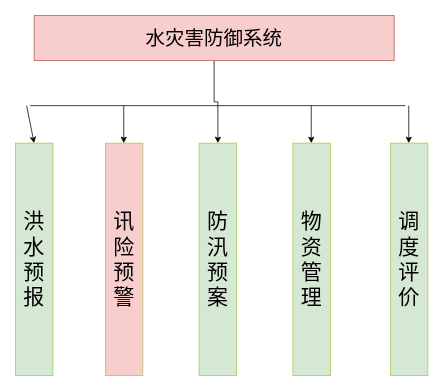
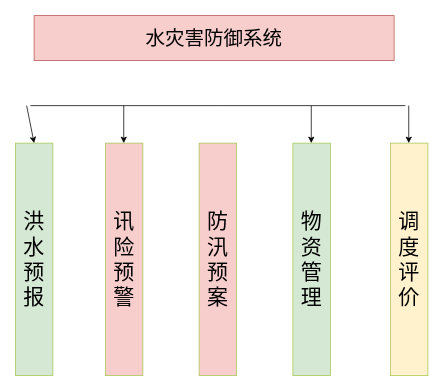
(214, 102) -> none
(218, 259) -> (218, 259)
(409, 259) -> (409, 259)
